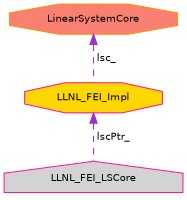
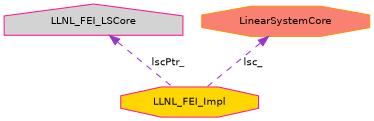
(94, 142) -> (145, 65)
